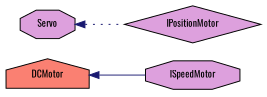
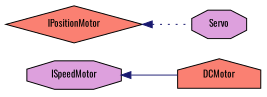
(105, 24) -> (172, 24)
(193, 24) -> (74, 24)
(122, 75) -> (154, 75)
